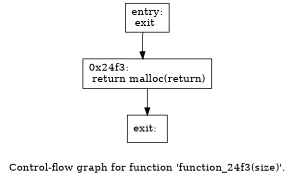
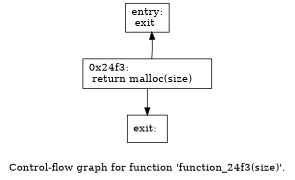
(142, 42) -> (152, 49)
(147, 79) -> (141, 79)
